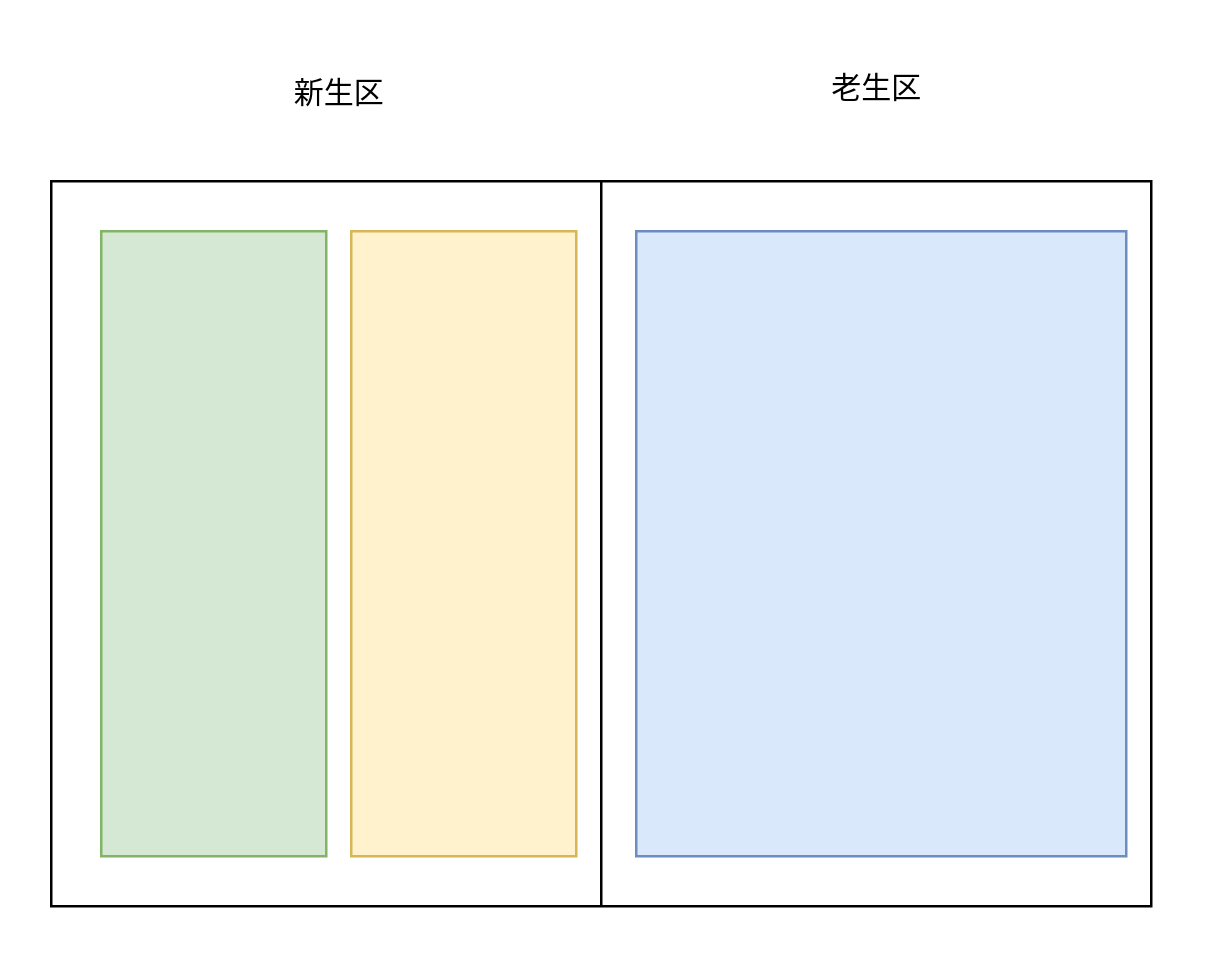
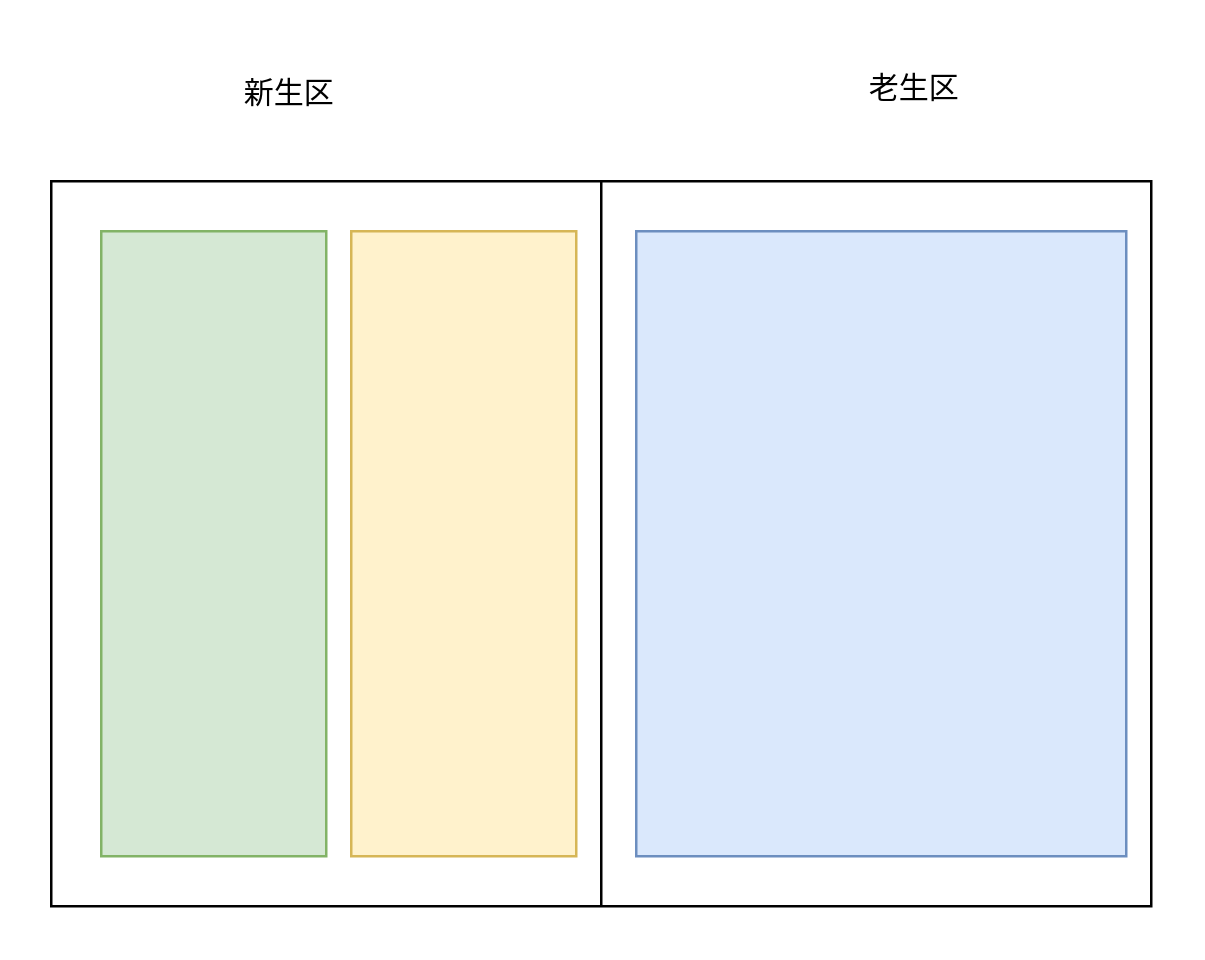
(876, 89) -> (914, 89)
(339, 94) -> (289, 94)
